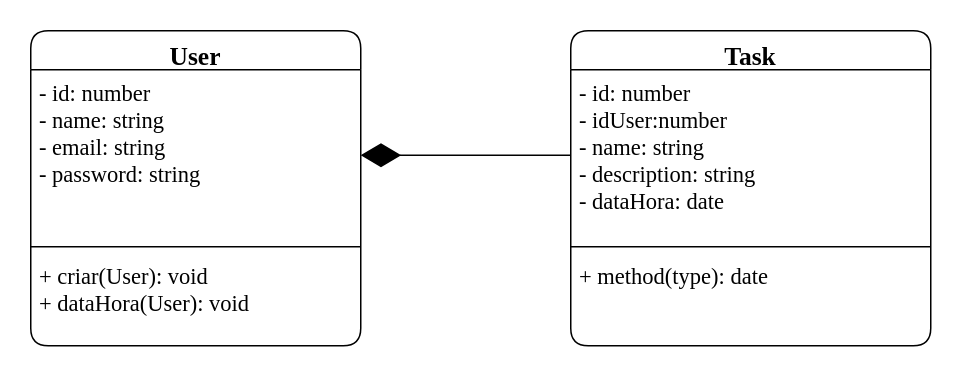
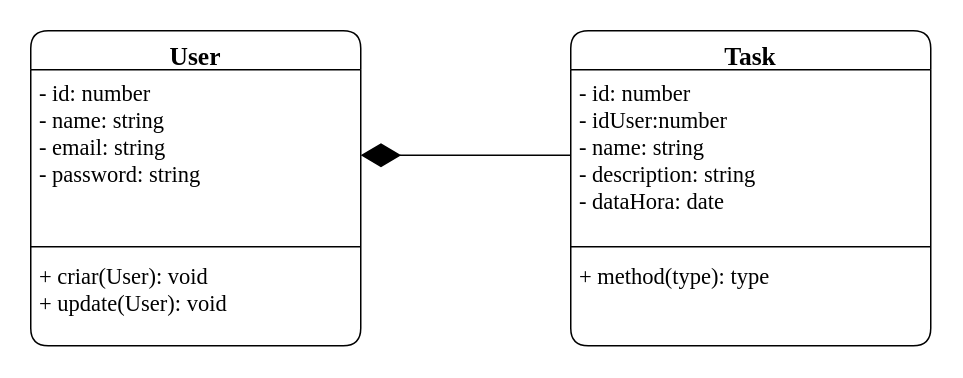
(144, 276) -> (144, 276)
(696, 276) -> (696, 276)
